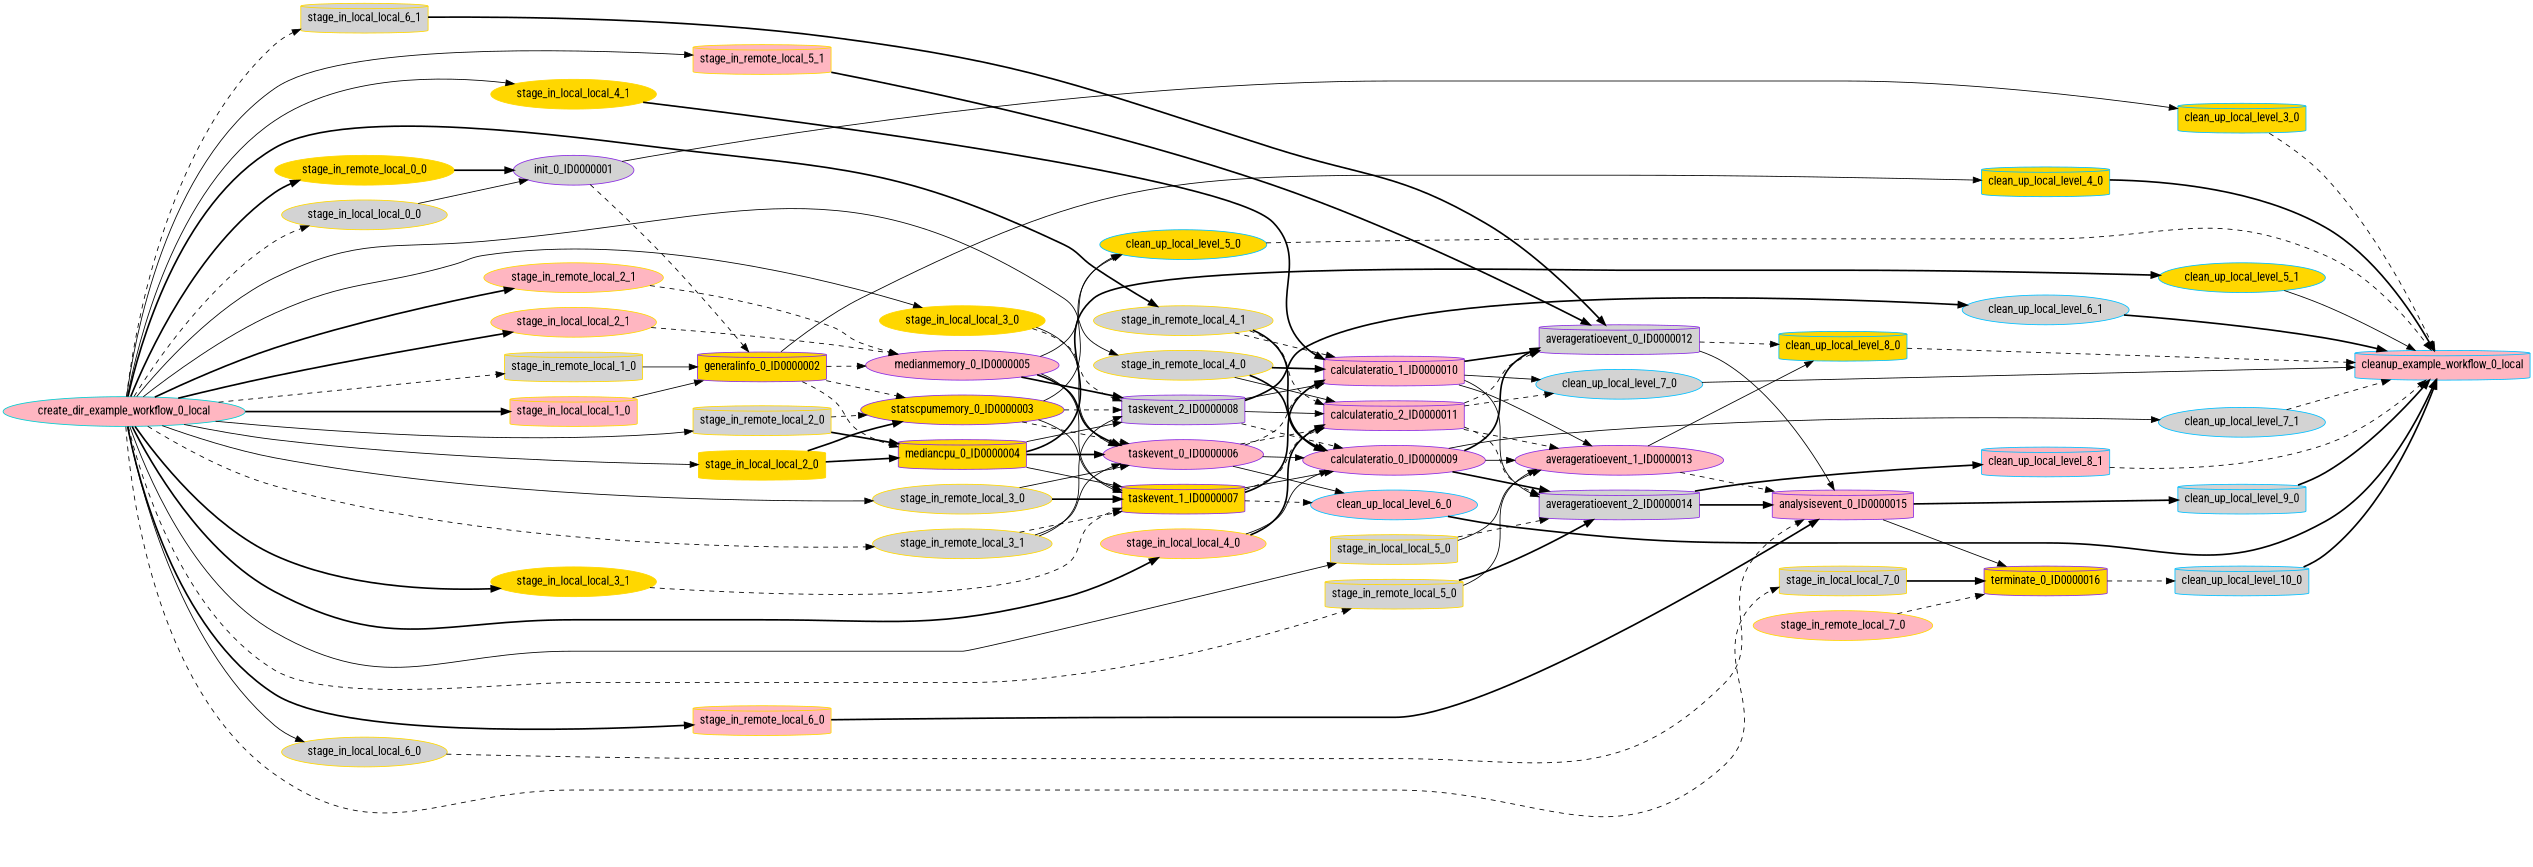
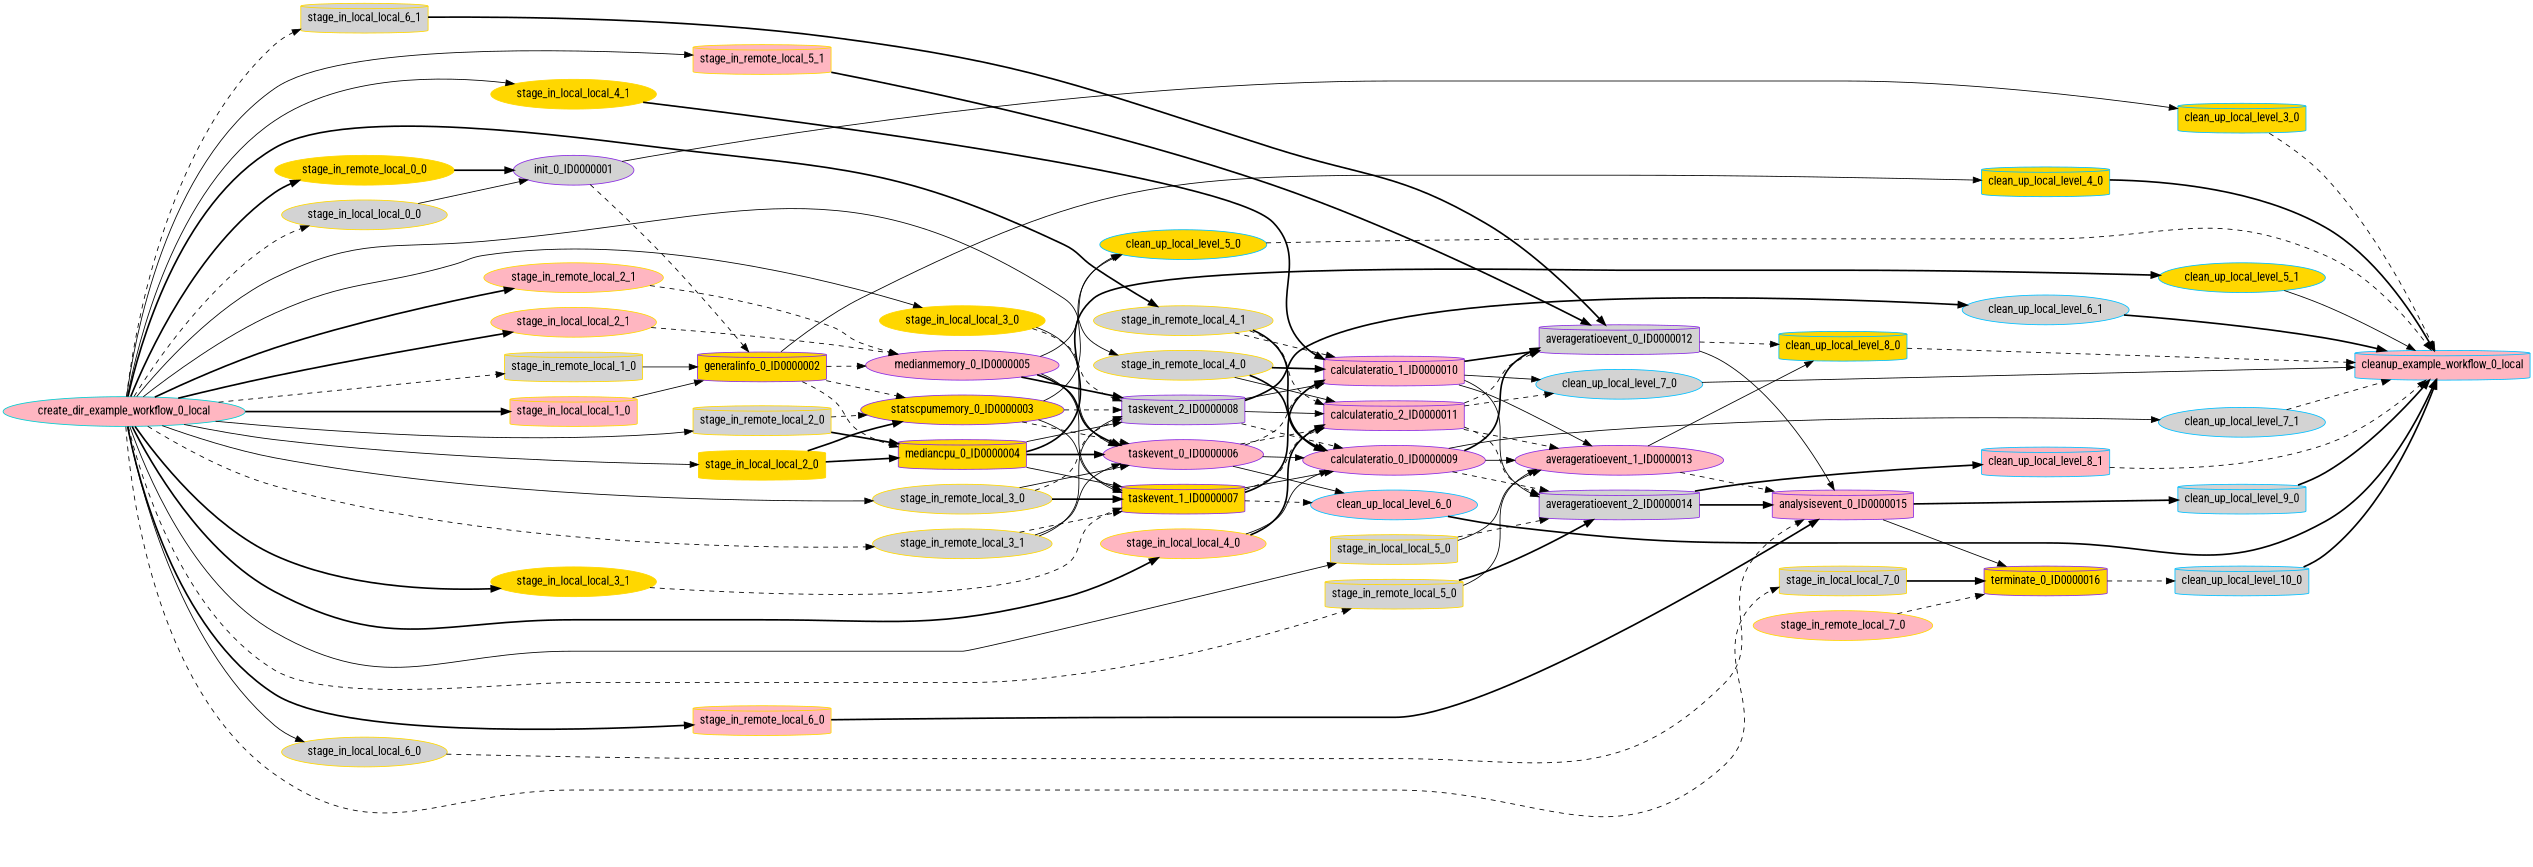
none -> (1074, 466)
(1496, 481) -> (1496, 481)
